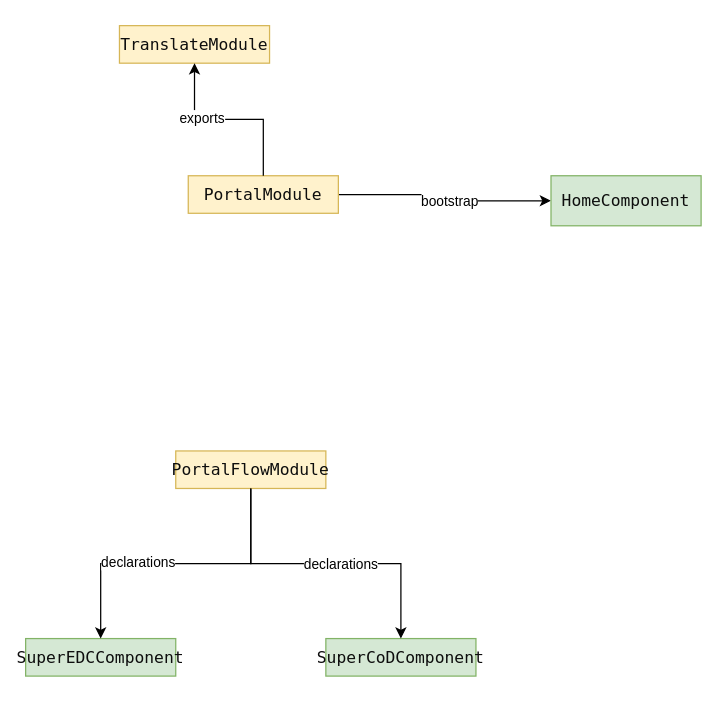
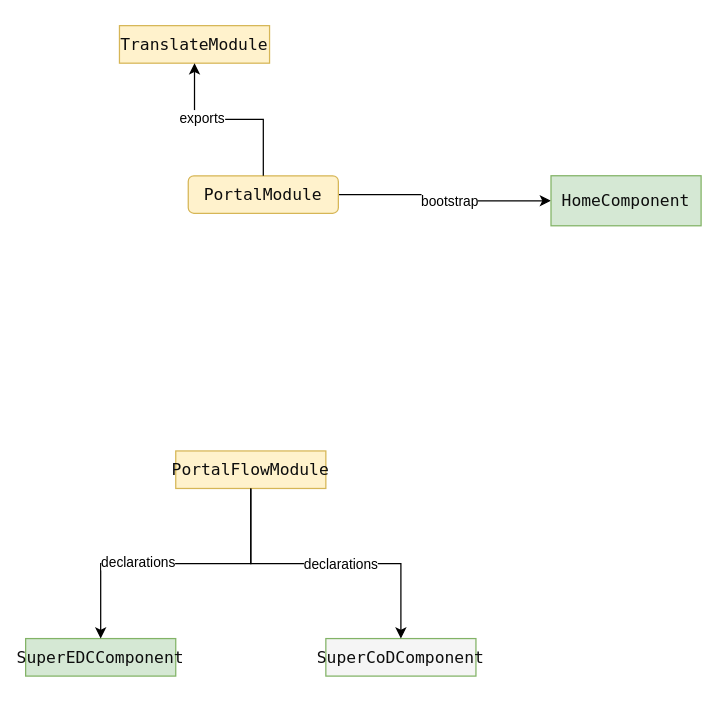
(263, 194) -> (263, 194)
(401, 657) -> (401, 657)
